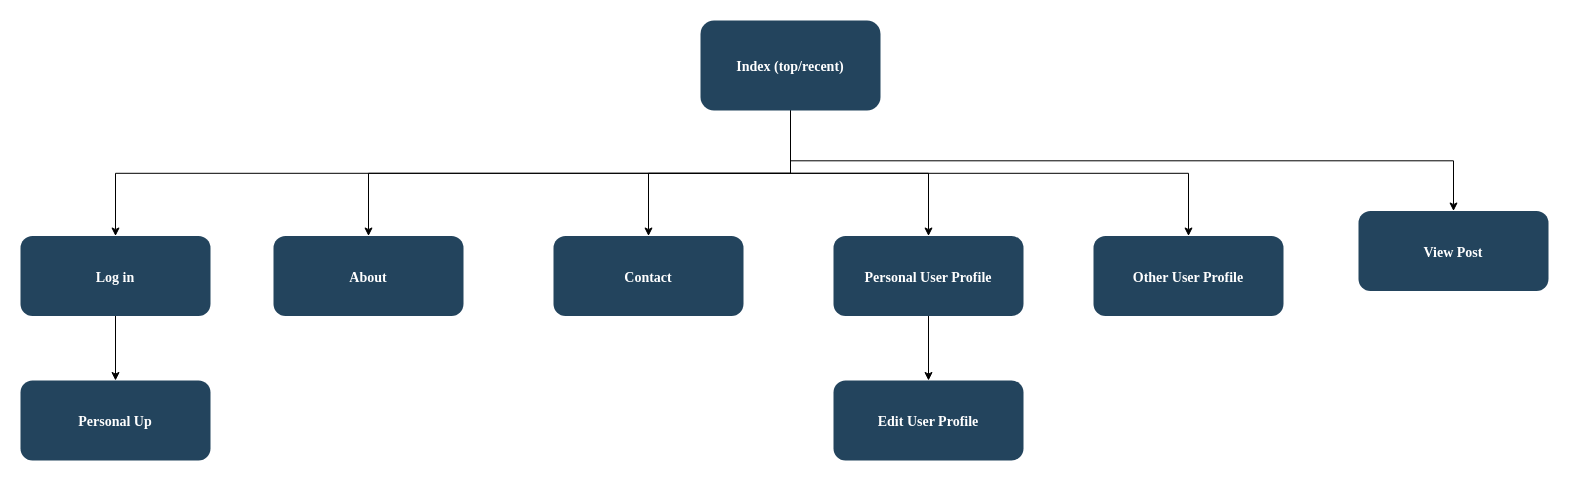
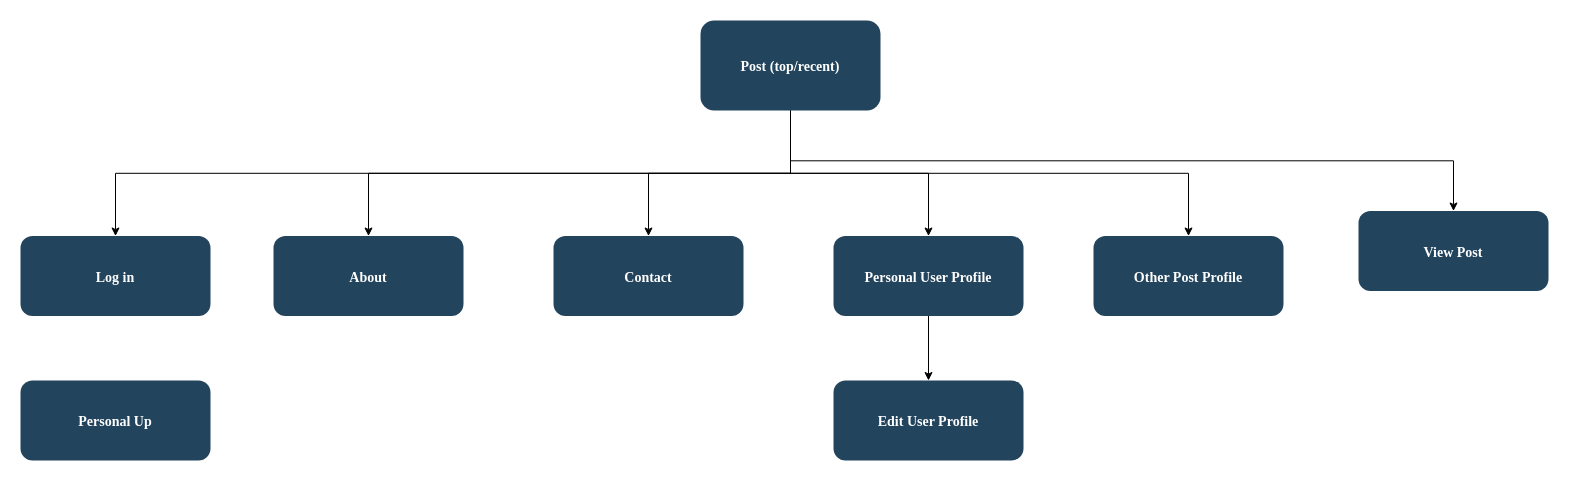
(790, 66) -> (790, 66)
(1188, 277) -> (1188, 277)
(116, 345) -> none
